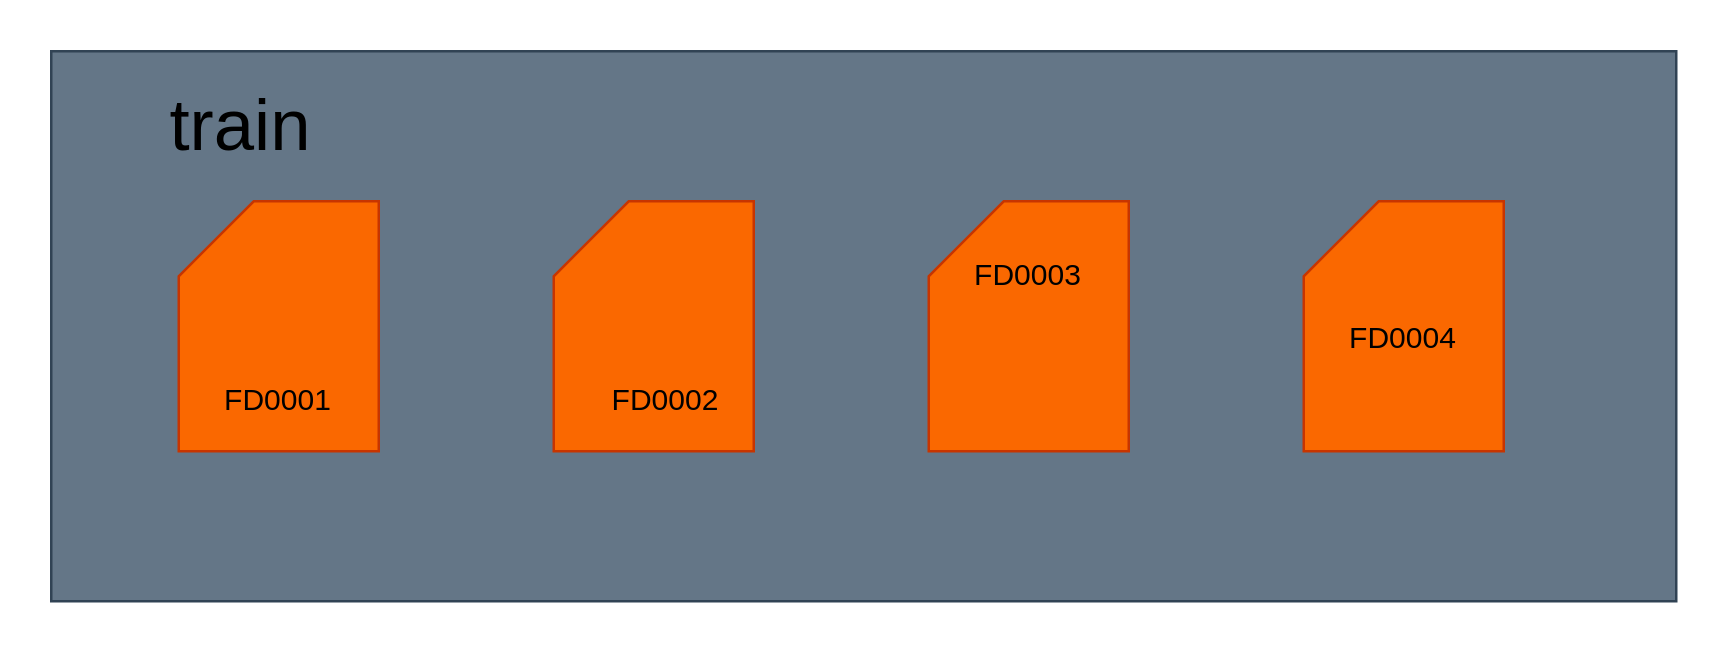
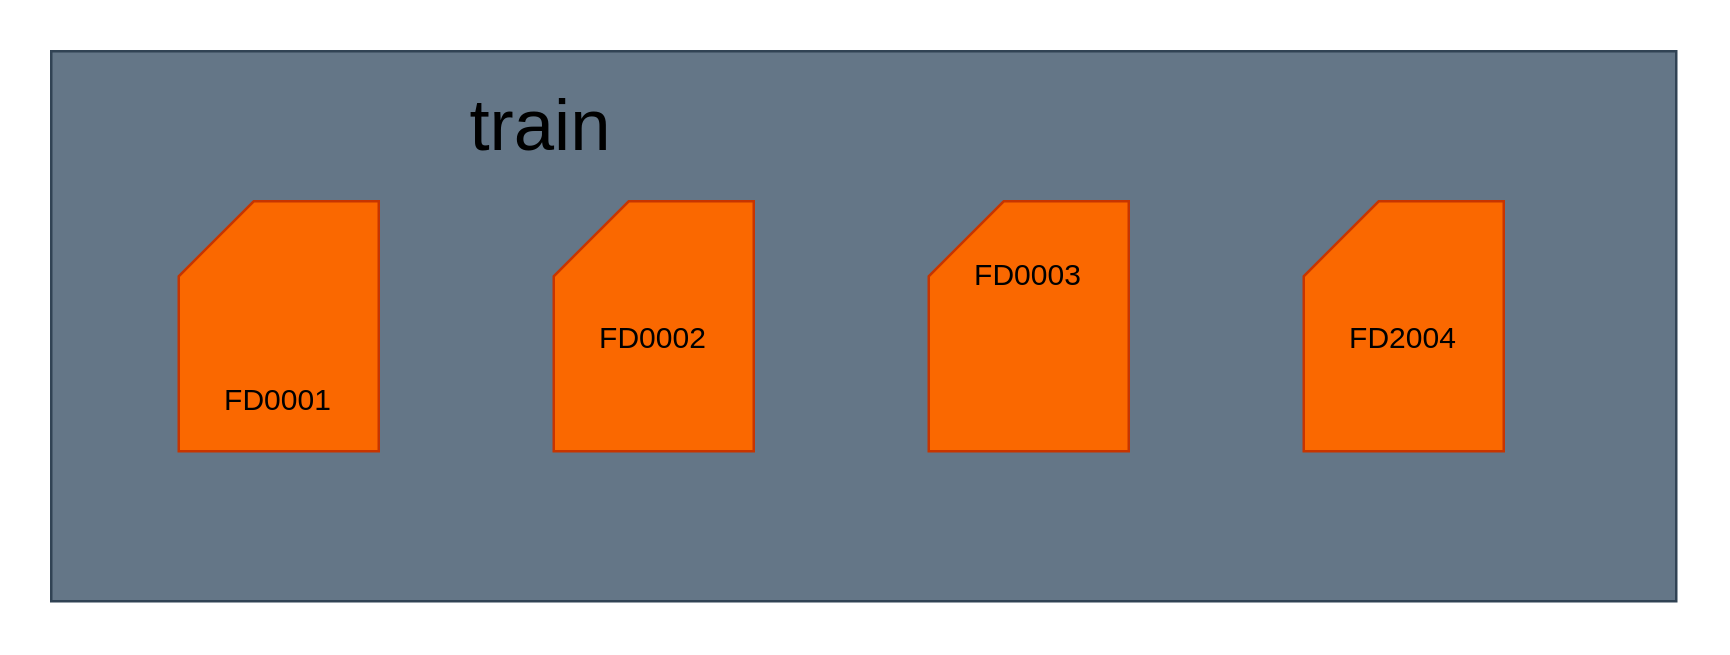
(241, 126) -> (541, 126)
(1404, 339) -> (1404, 339)
(666, 401) -> (654, 339)
